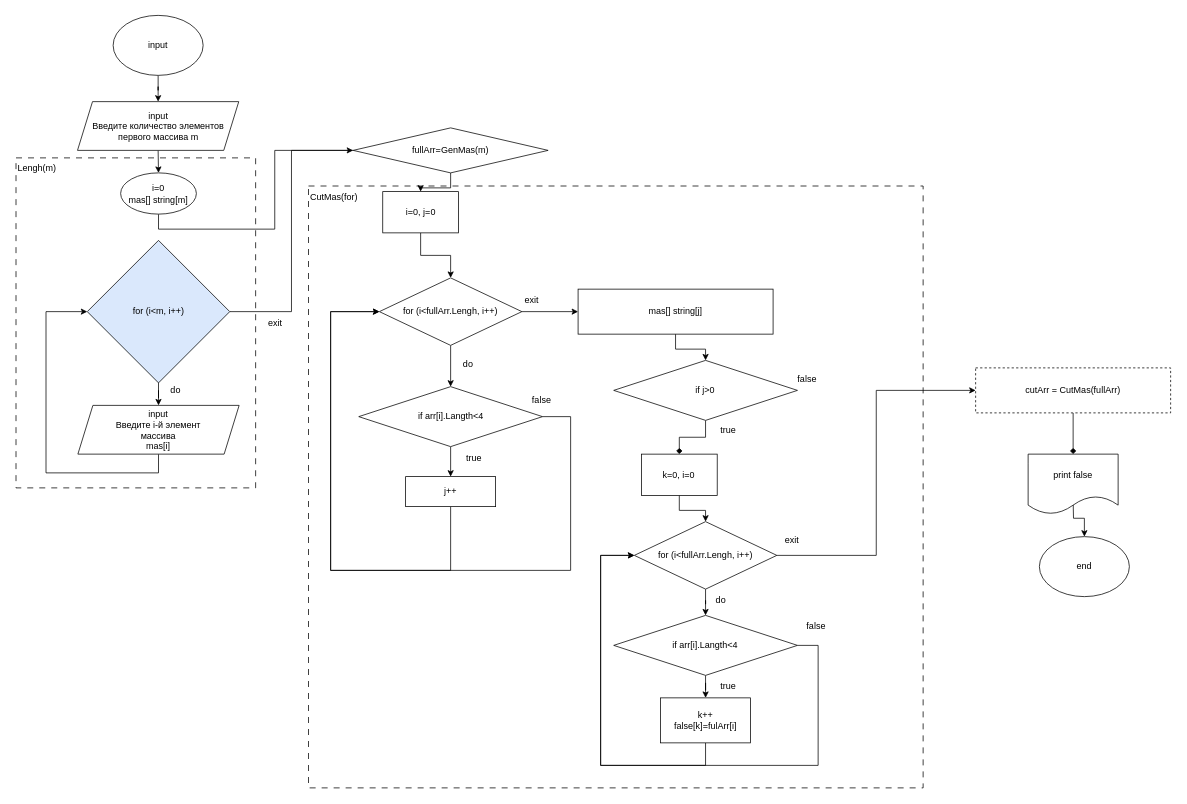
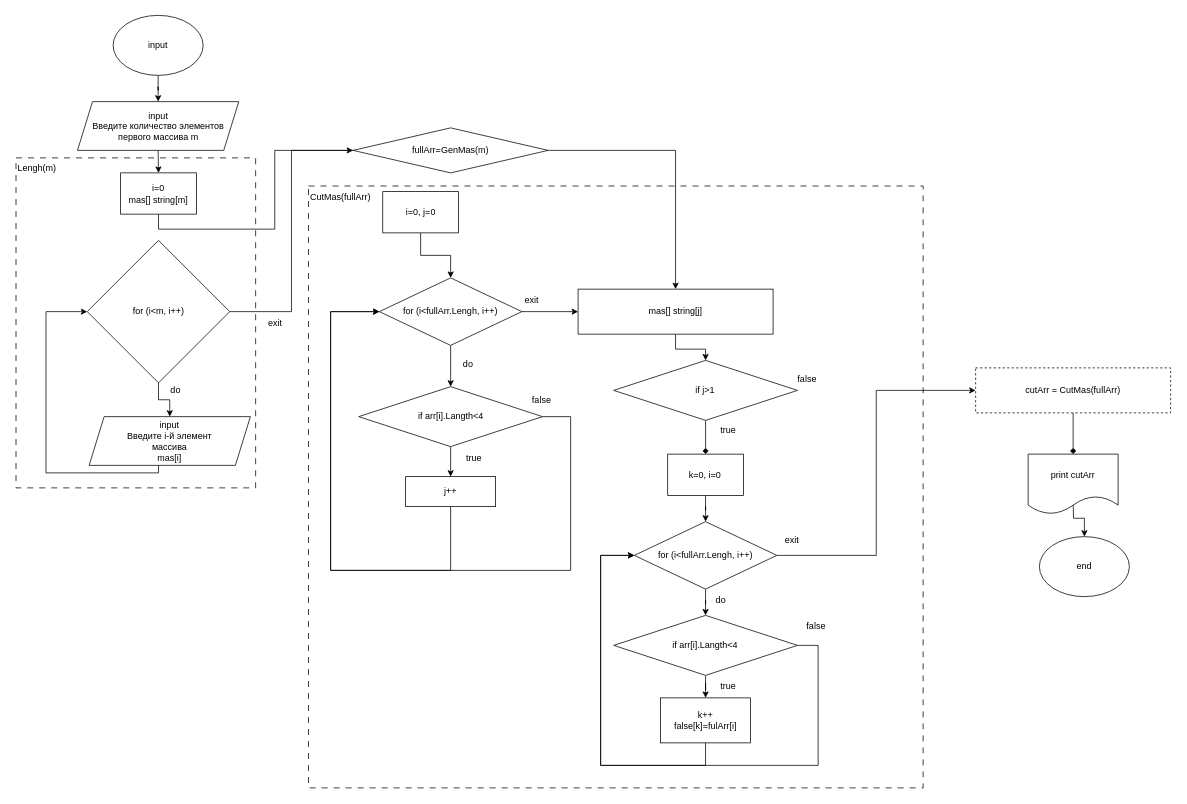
(450, 181) -> (675, 153)
(158, 194) -> (158, 194)
(338, 197) -> (346, 197)
(158, 312) -> (158, 312)
(705, 390) -> (705, 390)
(158, 430) -> (170, 441)
(679, 475) -> (705, 475)
(1073, 475) -> (1073, 475)
